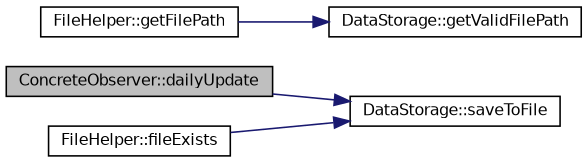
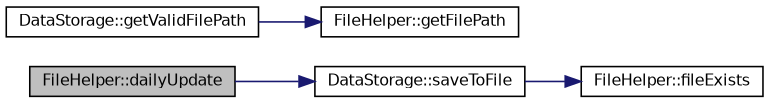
(276, 22) -> (282, 22)
(139, 81) -> (132, 81)
(282, 128) -> (545, 81)
